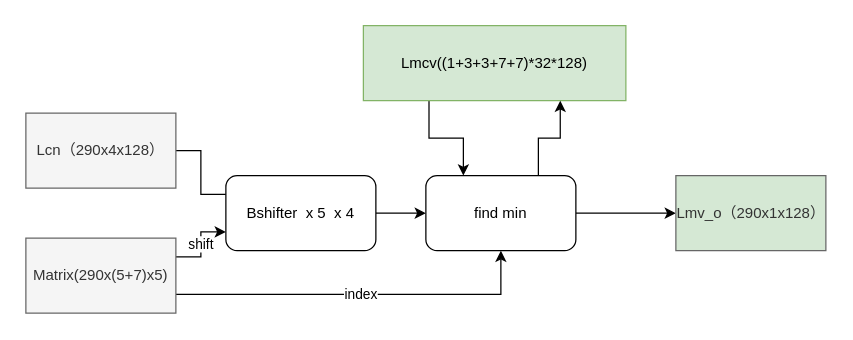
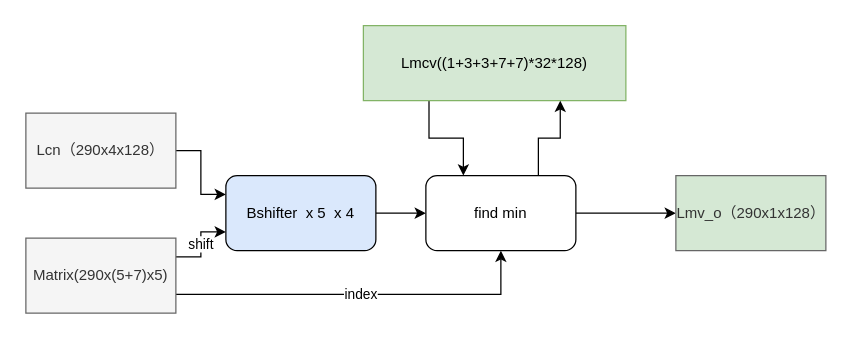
(219, 194) -> (216, 194)
(301, 213) -> (301, 213)
